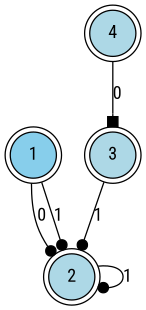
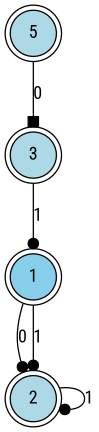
(113, 33) -> (33, 33)
(94, 211) -> (33, 211)
